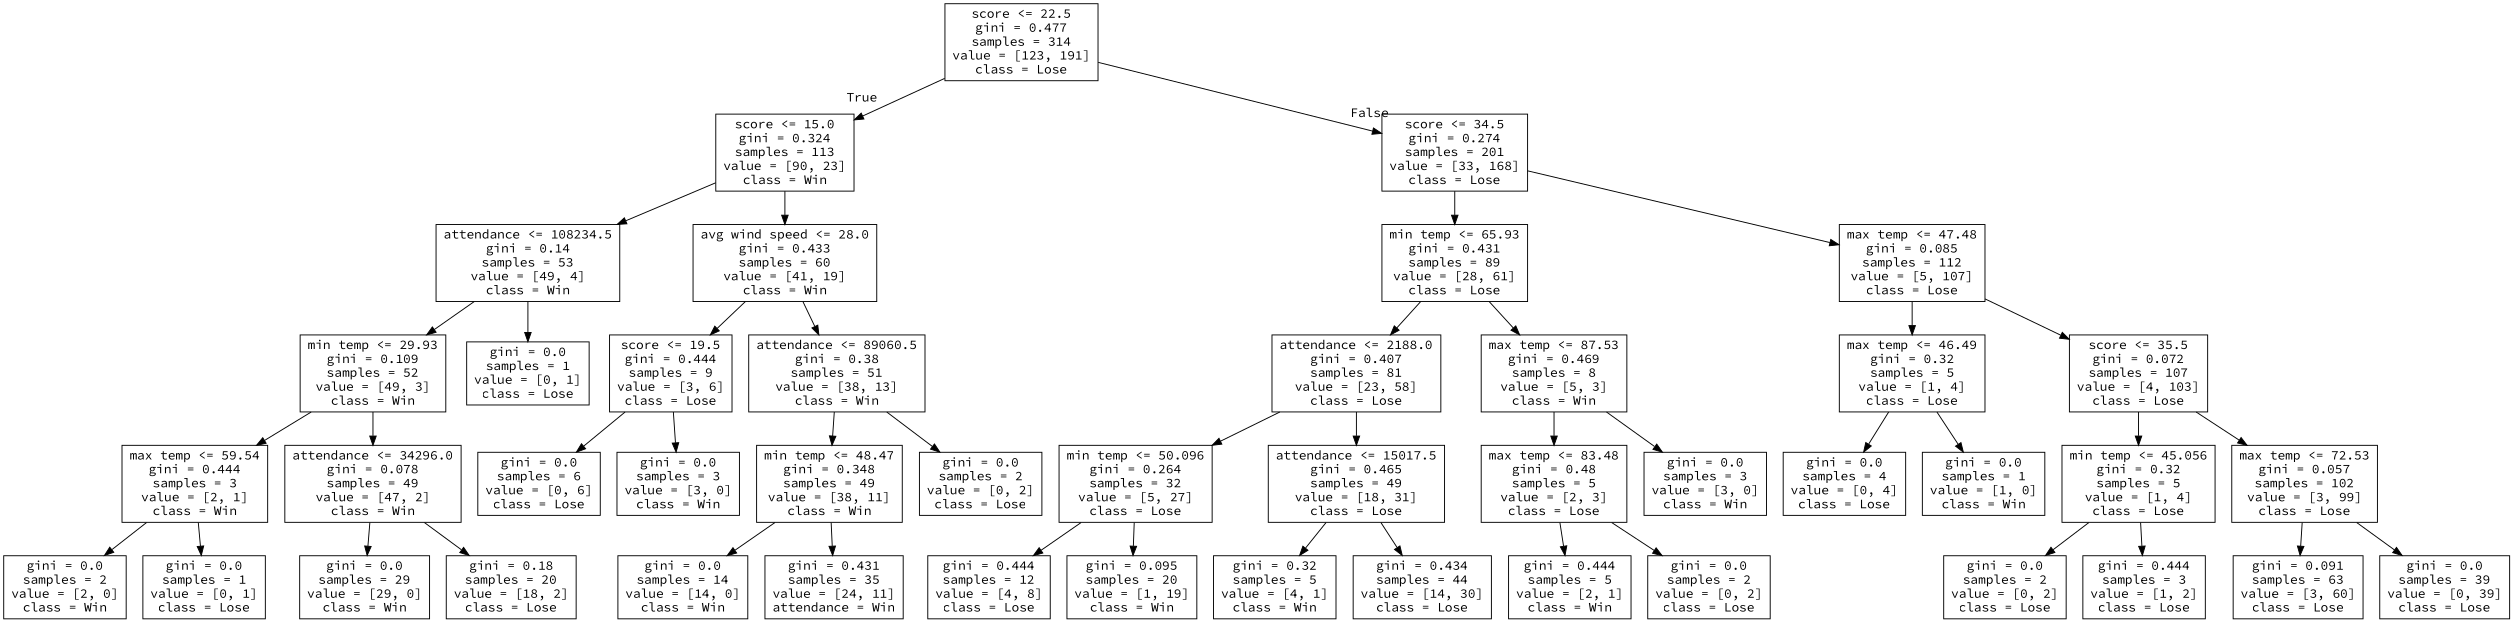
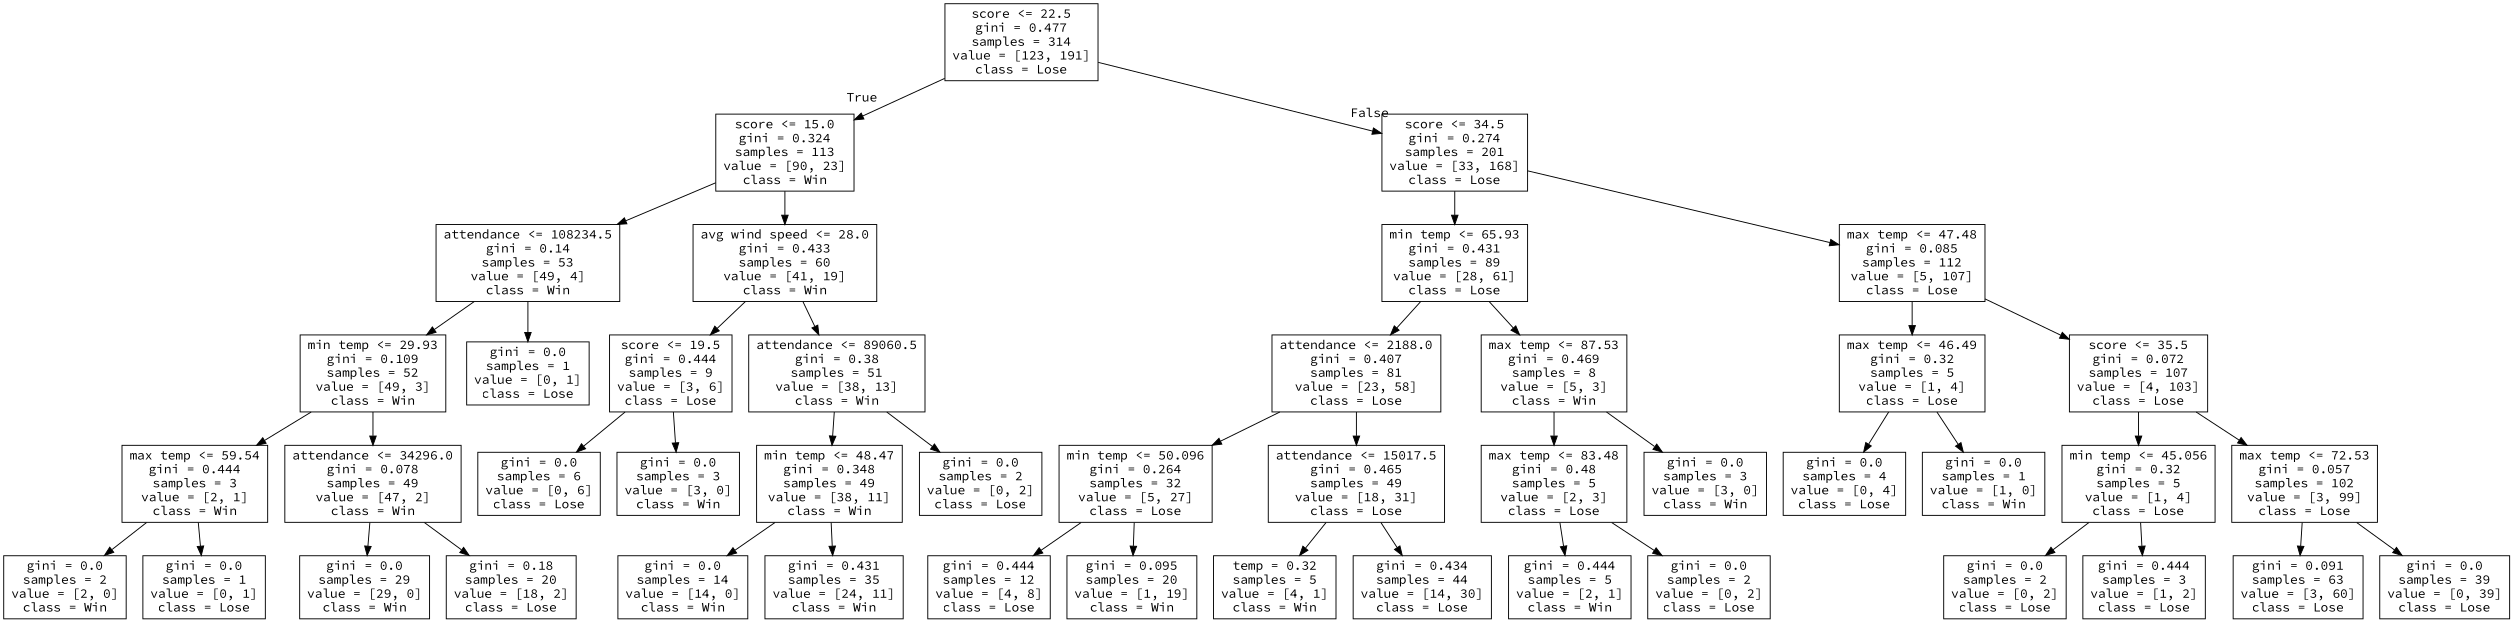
(834, 587) -> (834, 587)
(1275, 587) -> (1275, 587)
